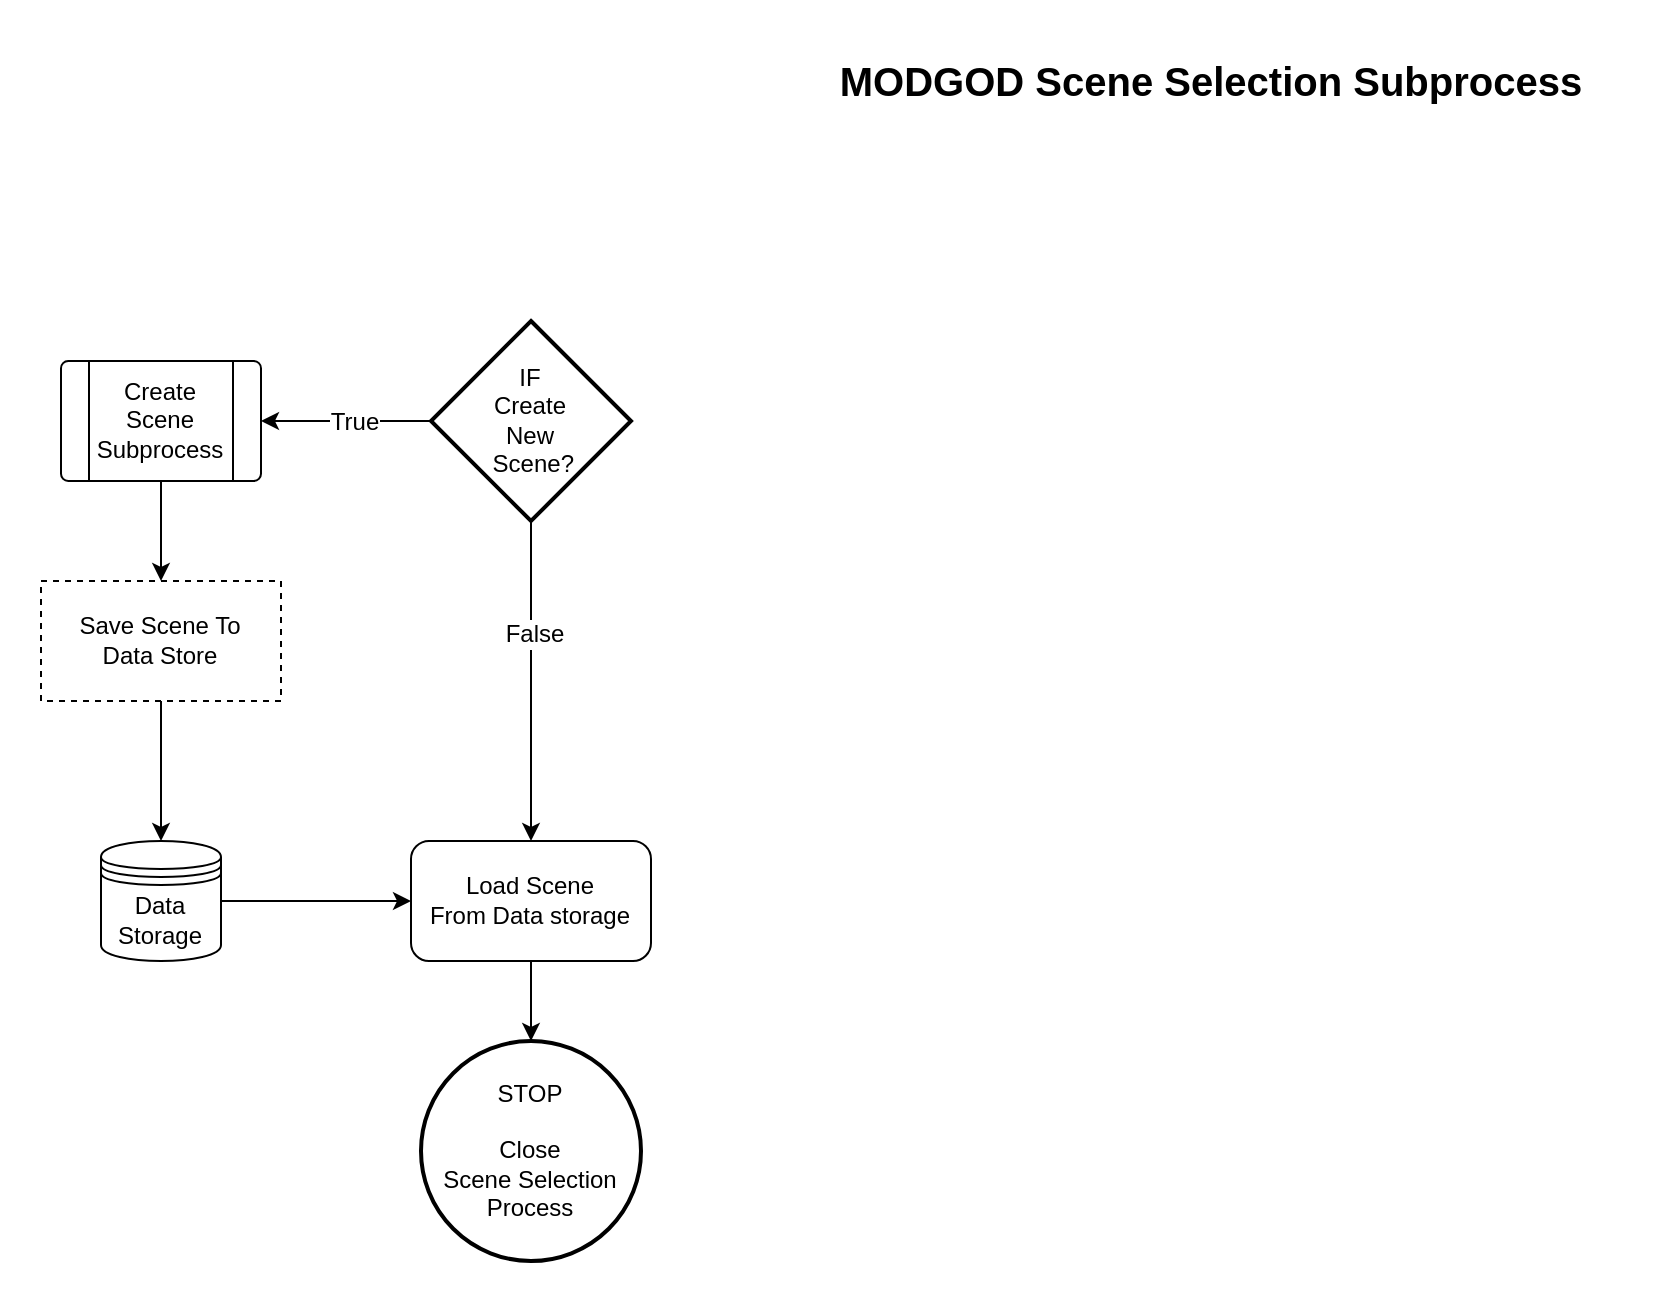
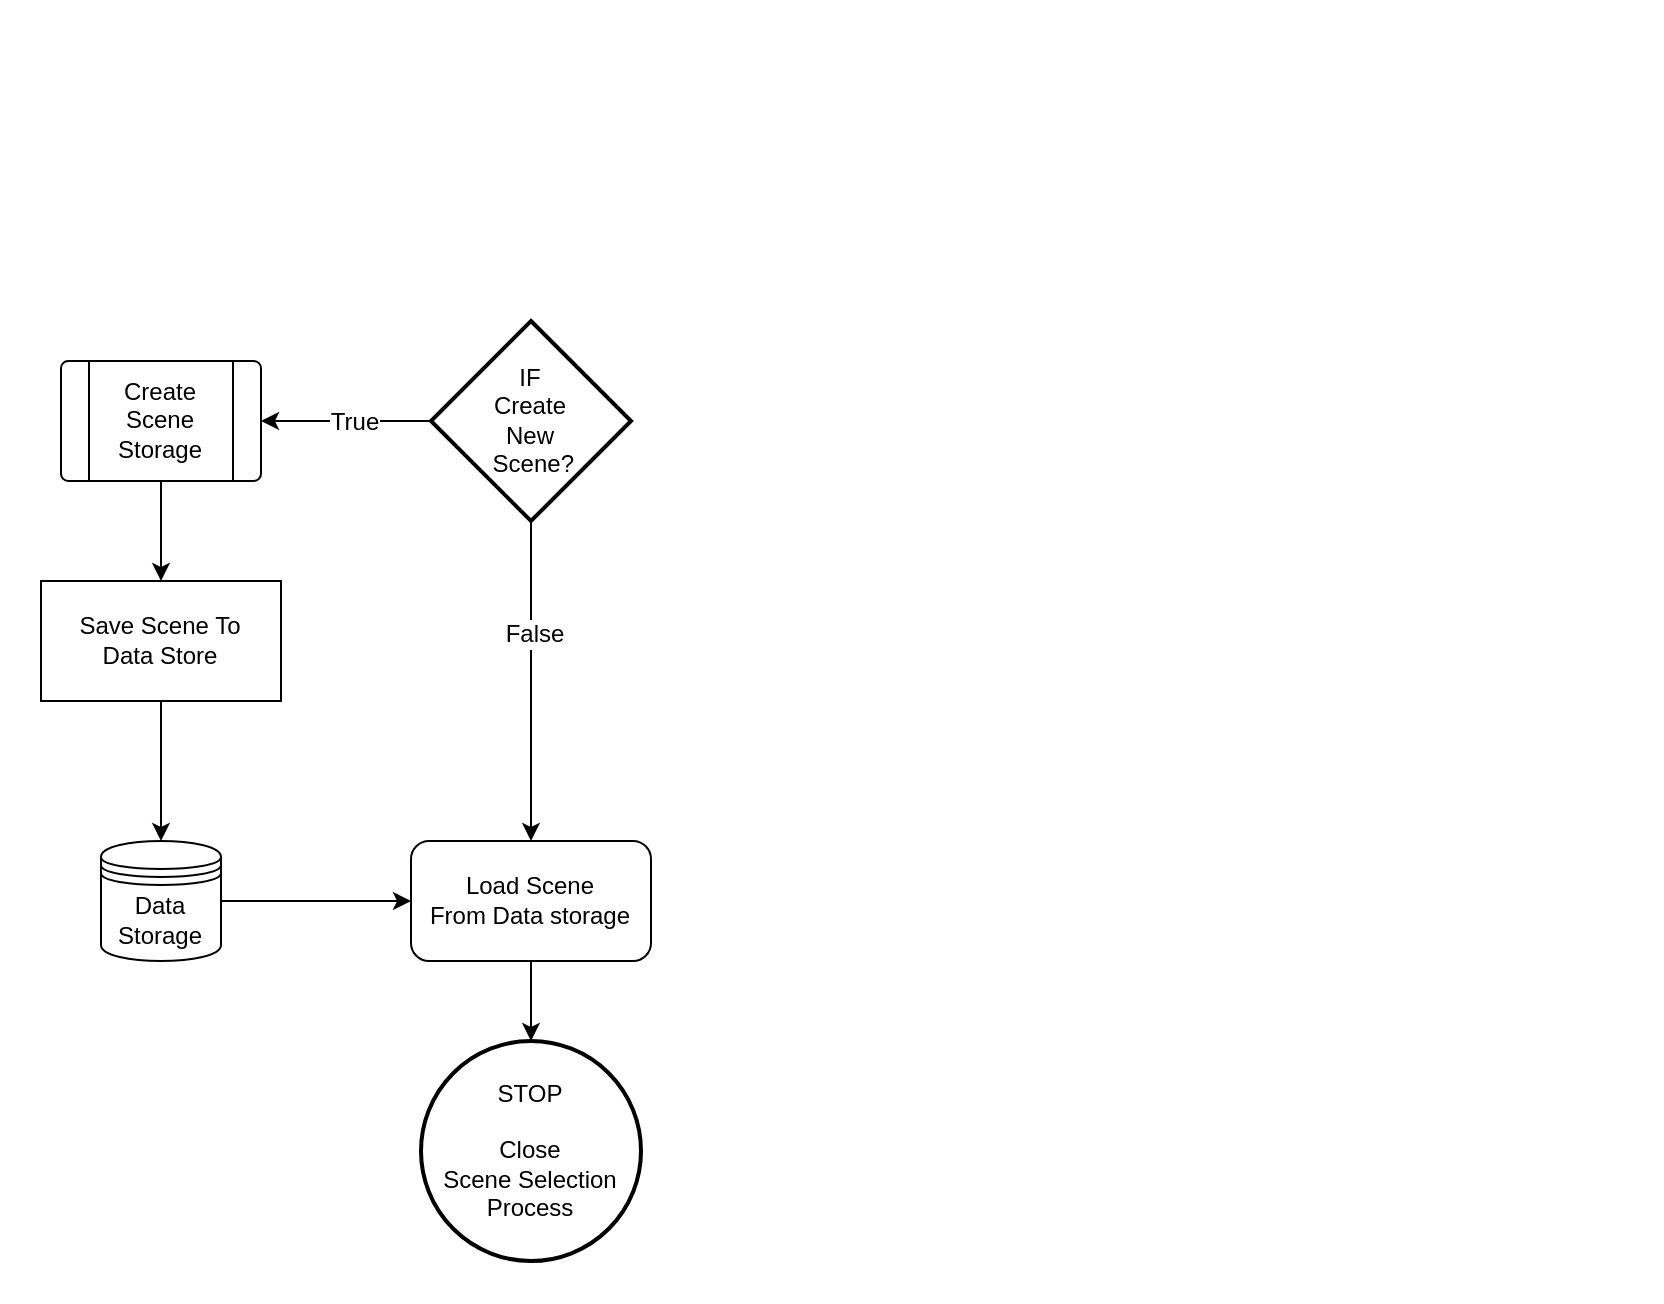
(1211, 81) -> none
(161, 421) -> (161, 421)
(161, 641) -> (161, 641)
